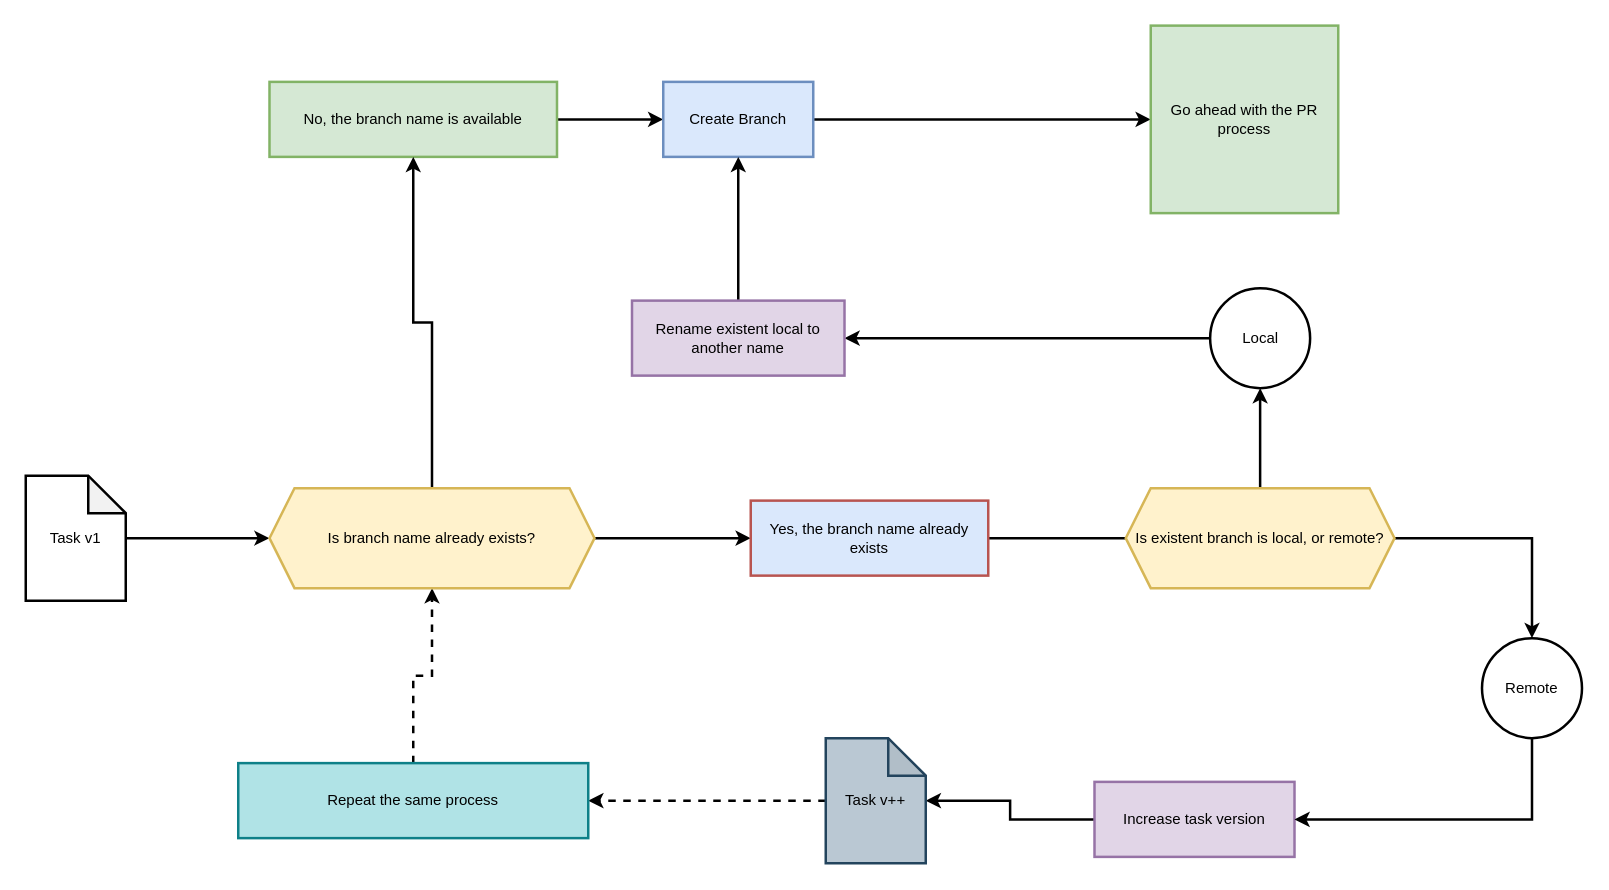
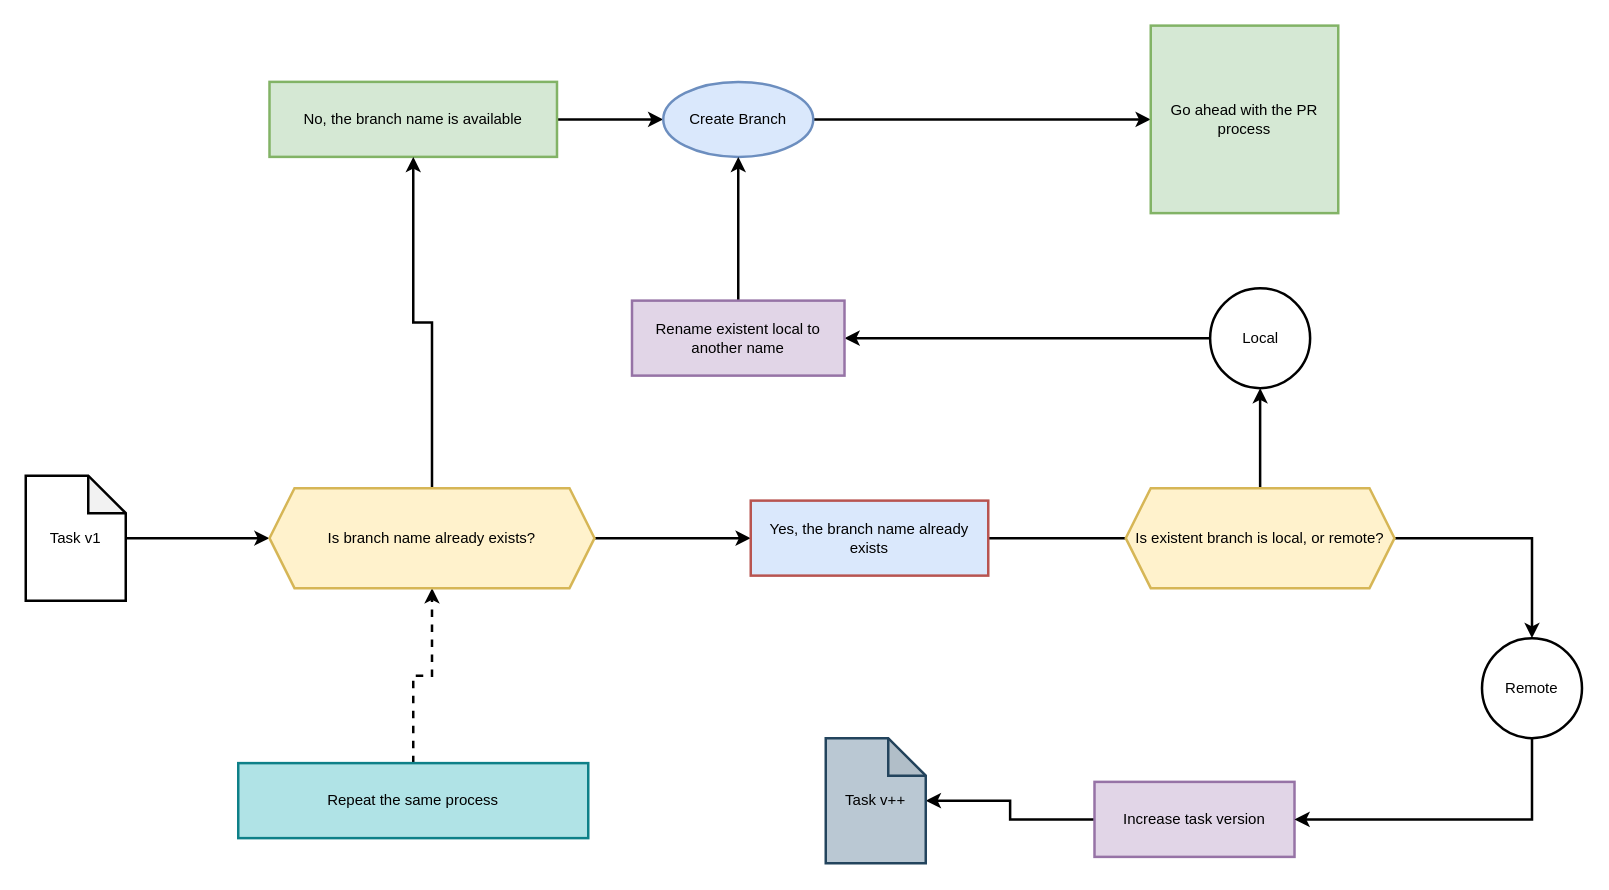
(738, 119) -> (738, 119)
(712, 801) -> none
